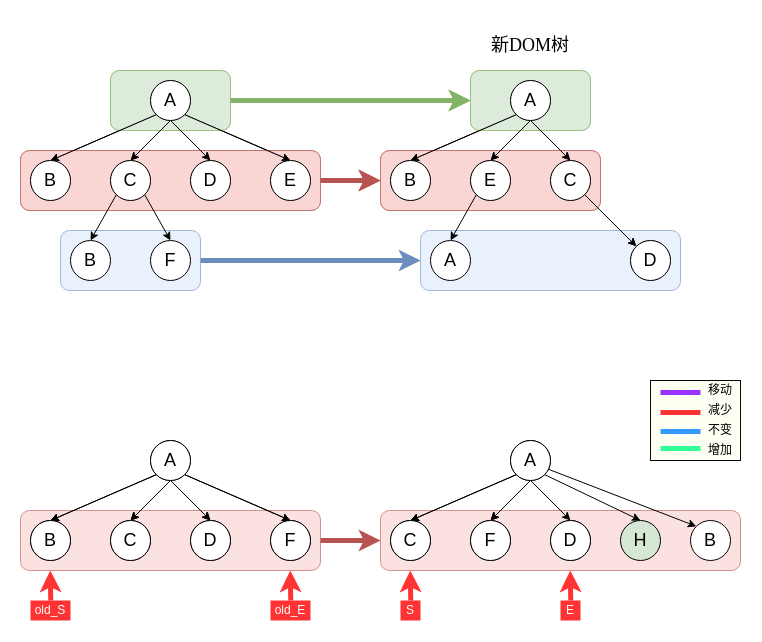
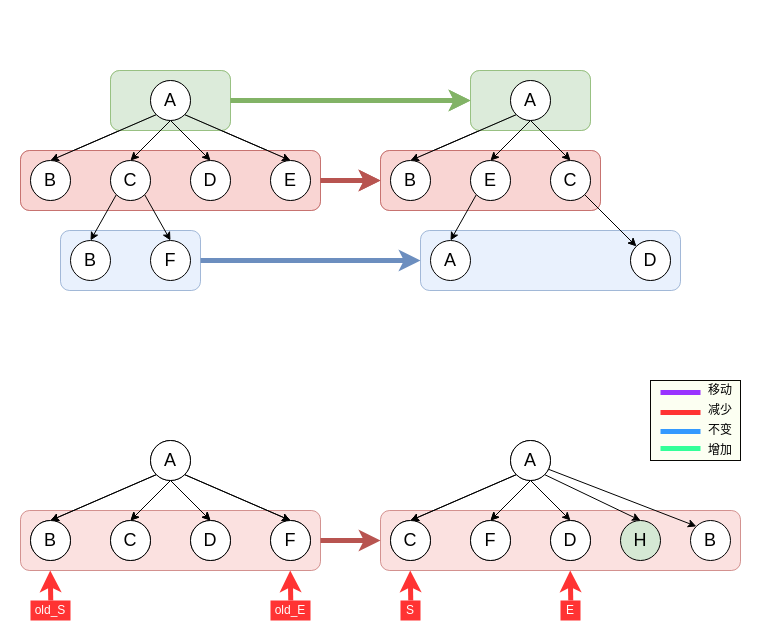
(531, 46) -> none
